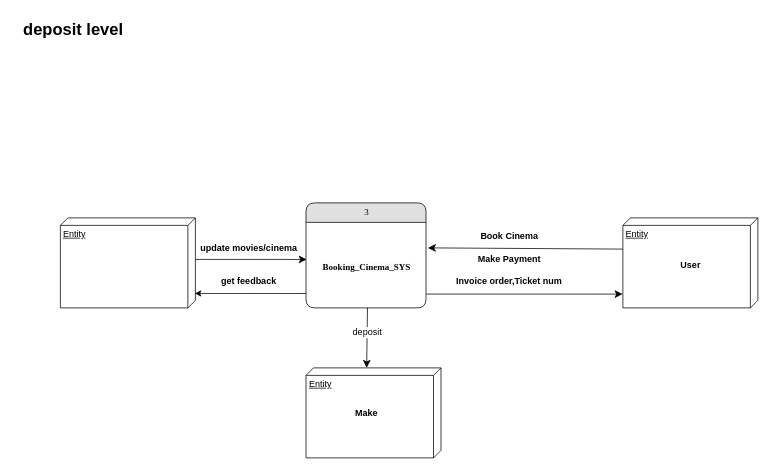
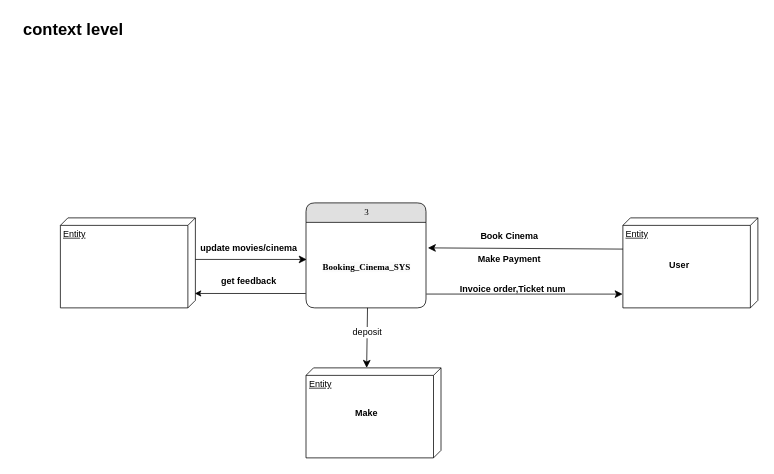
(76, 30) -> (76, 30)
(690, 265) -> (679, 265)
(509, 282) -> (512, 289)
